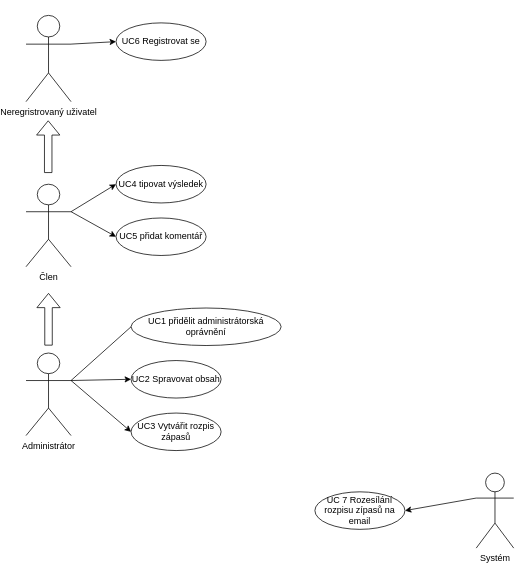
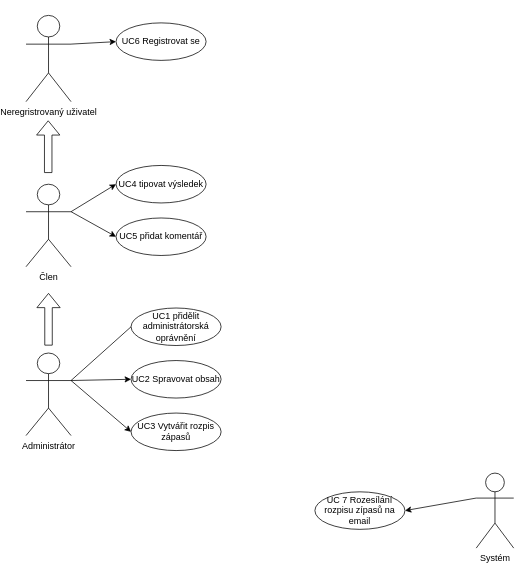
(206, 327) -> (176, 327)
